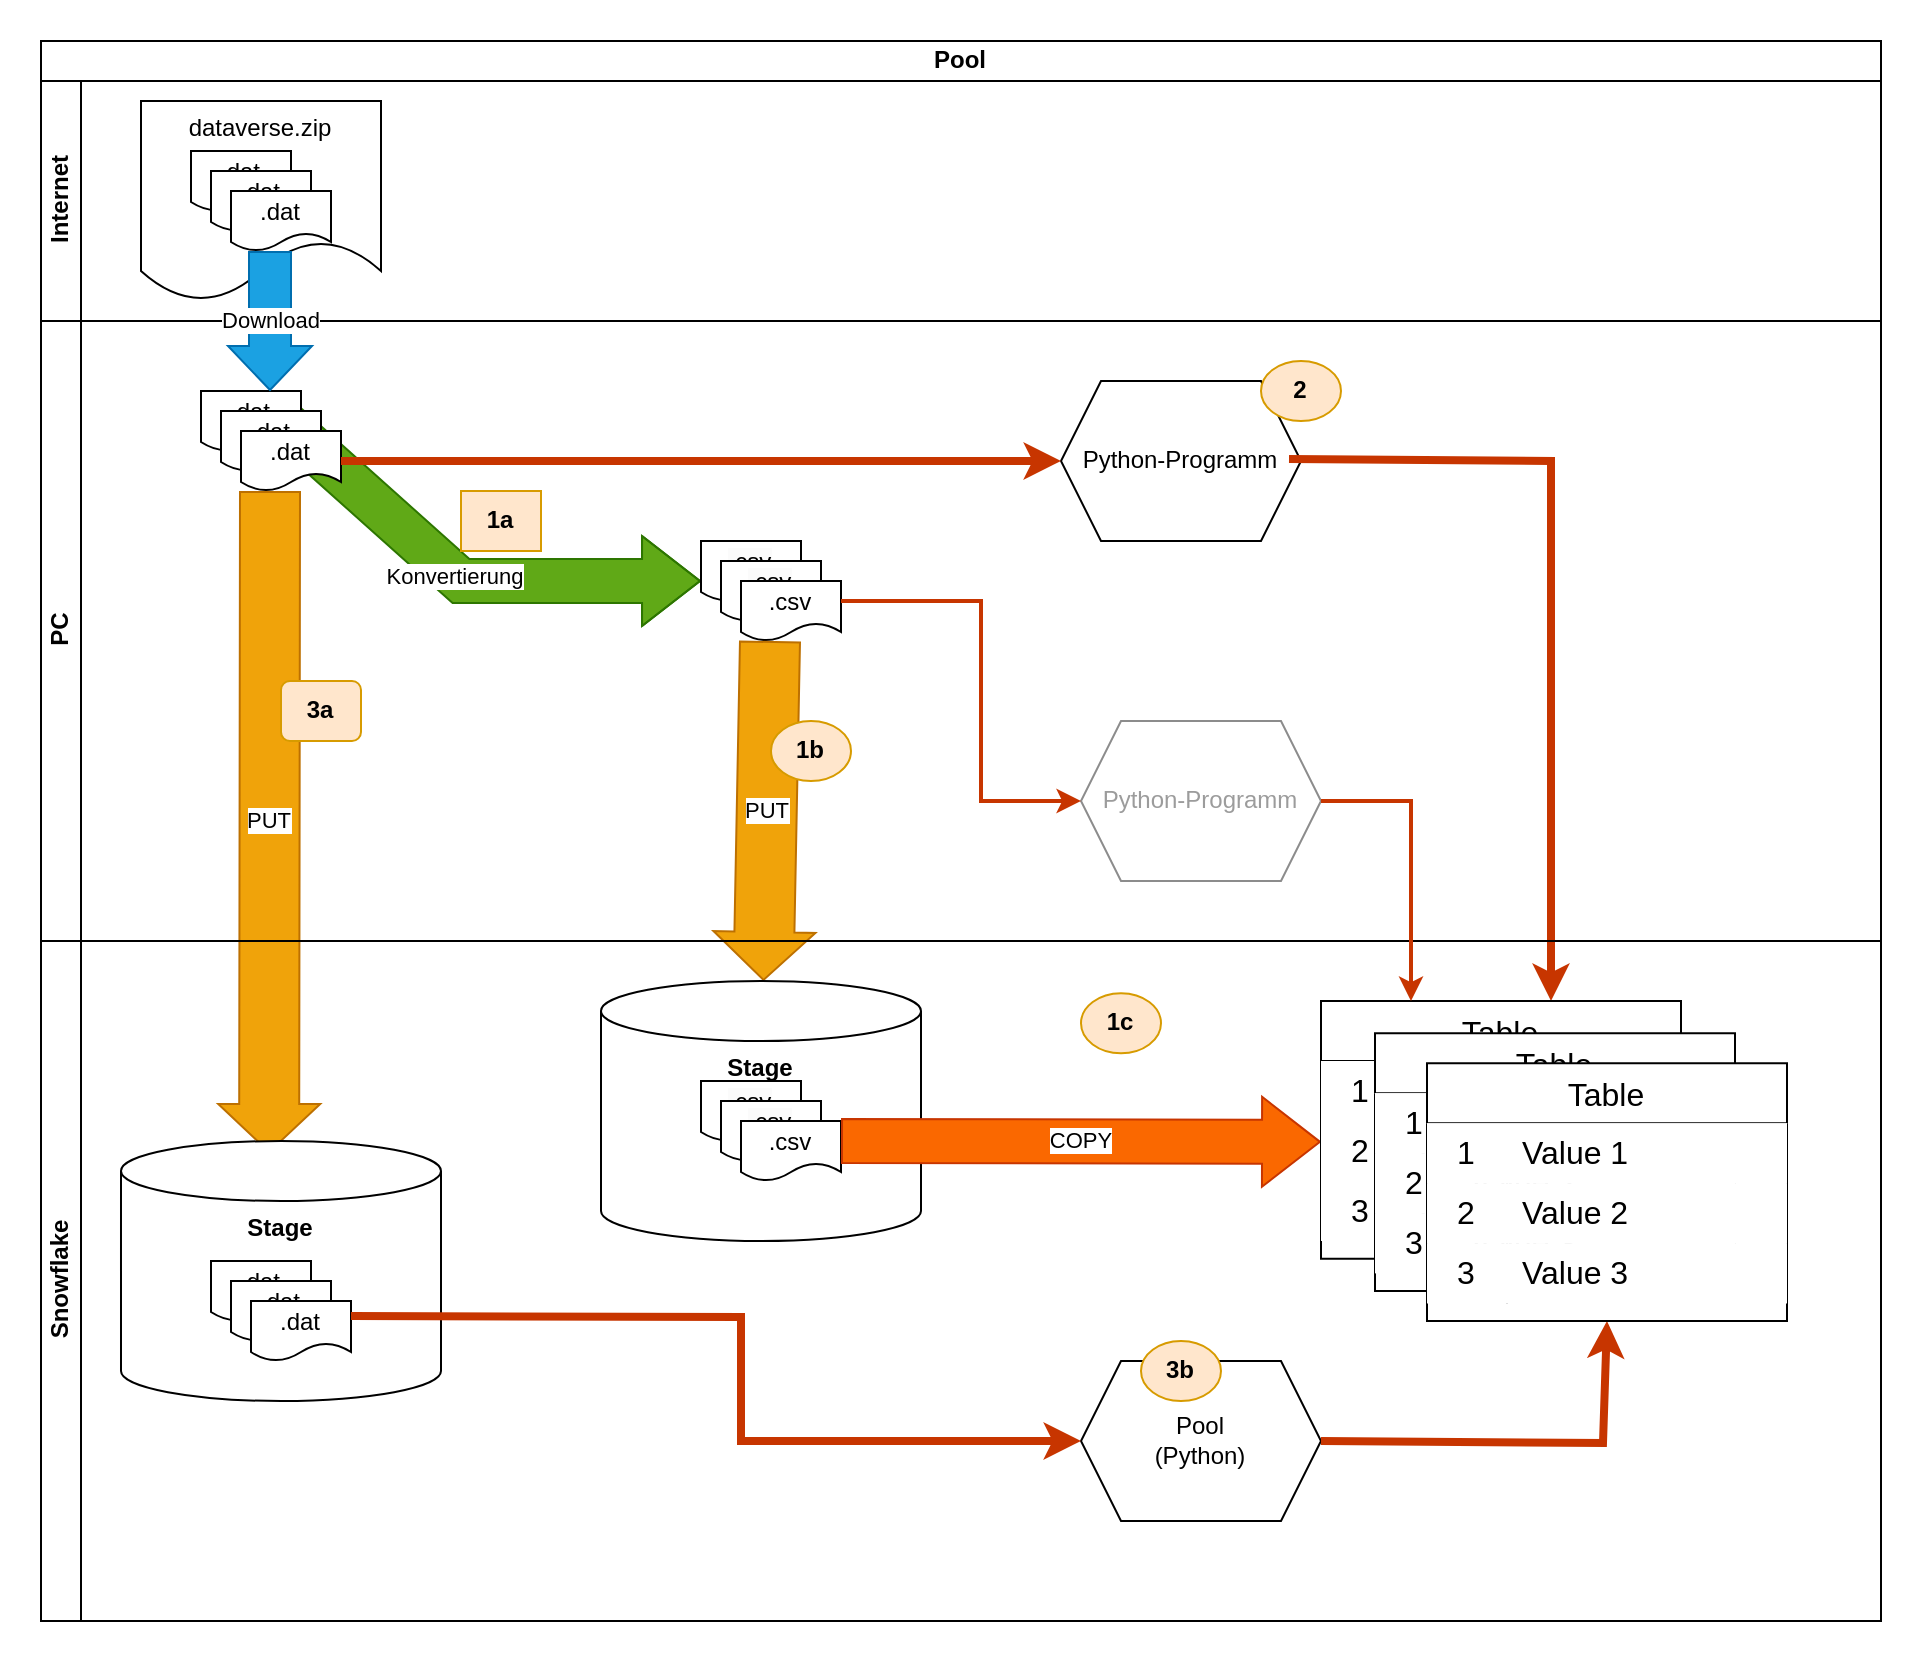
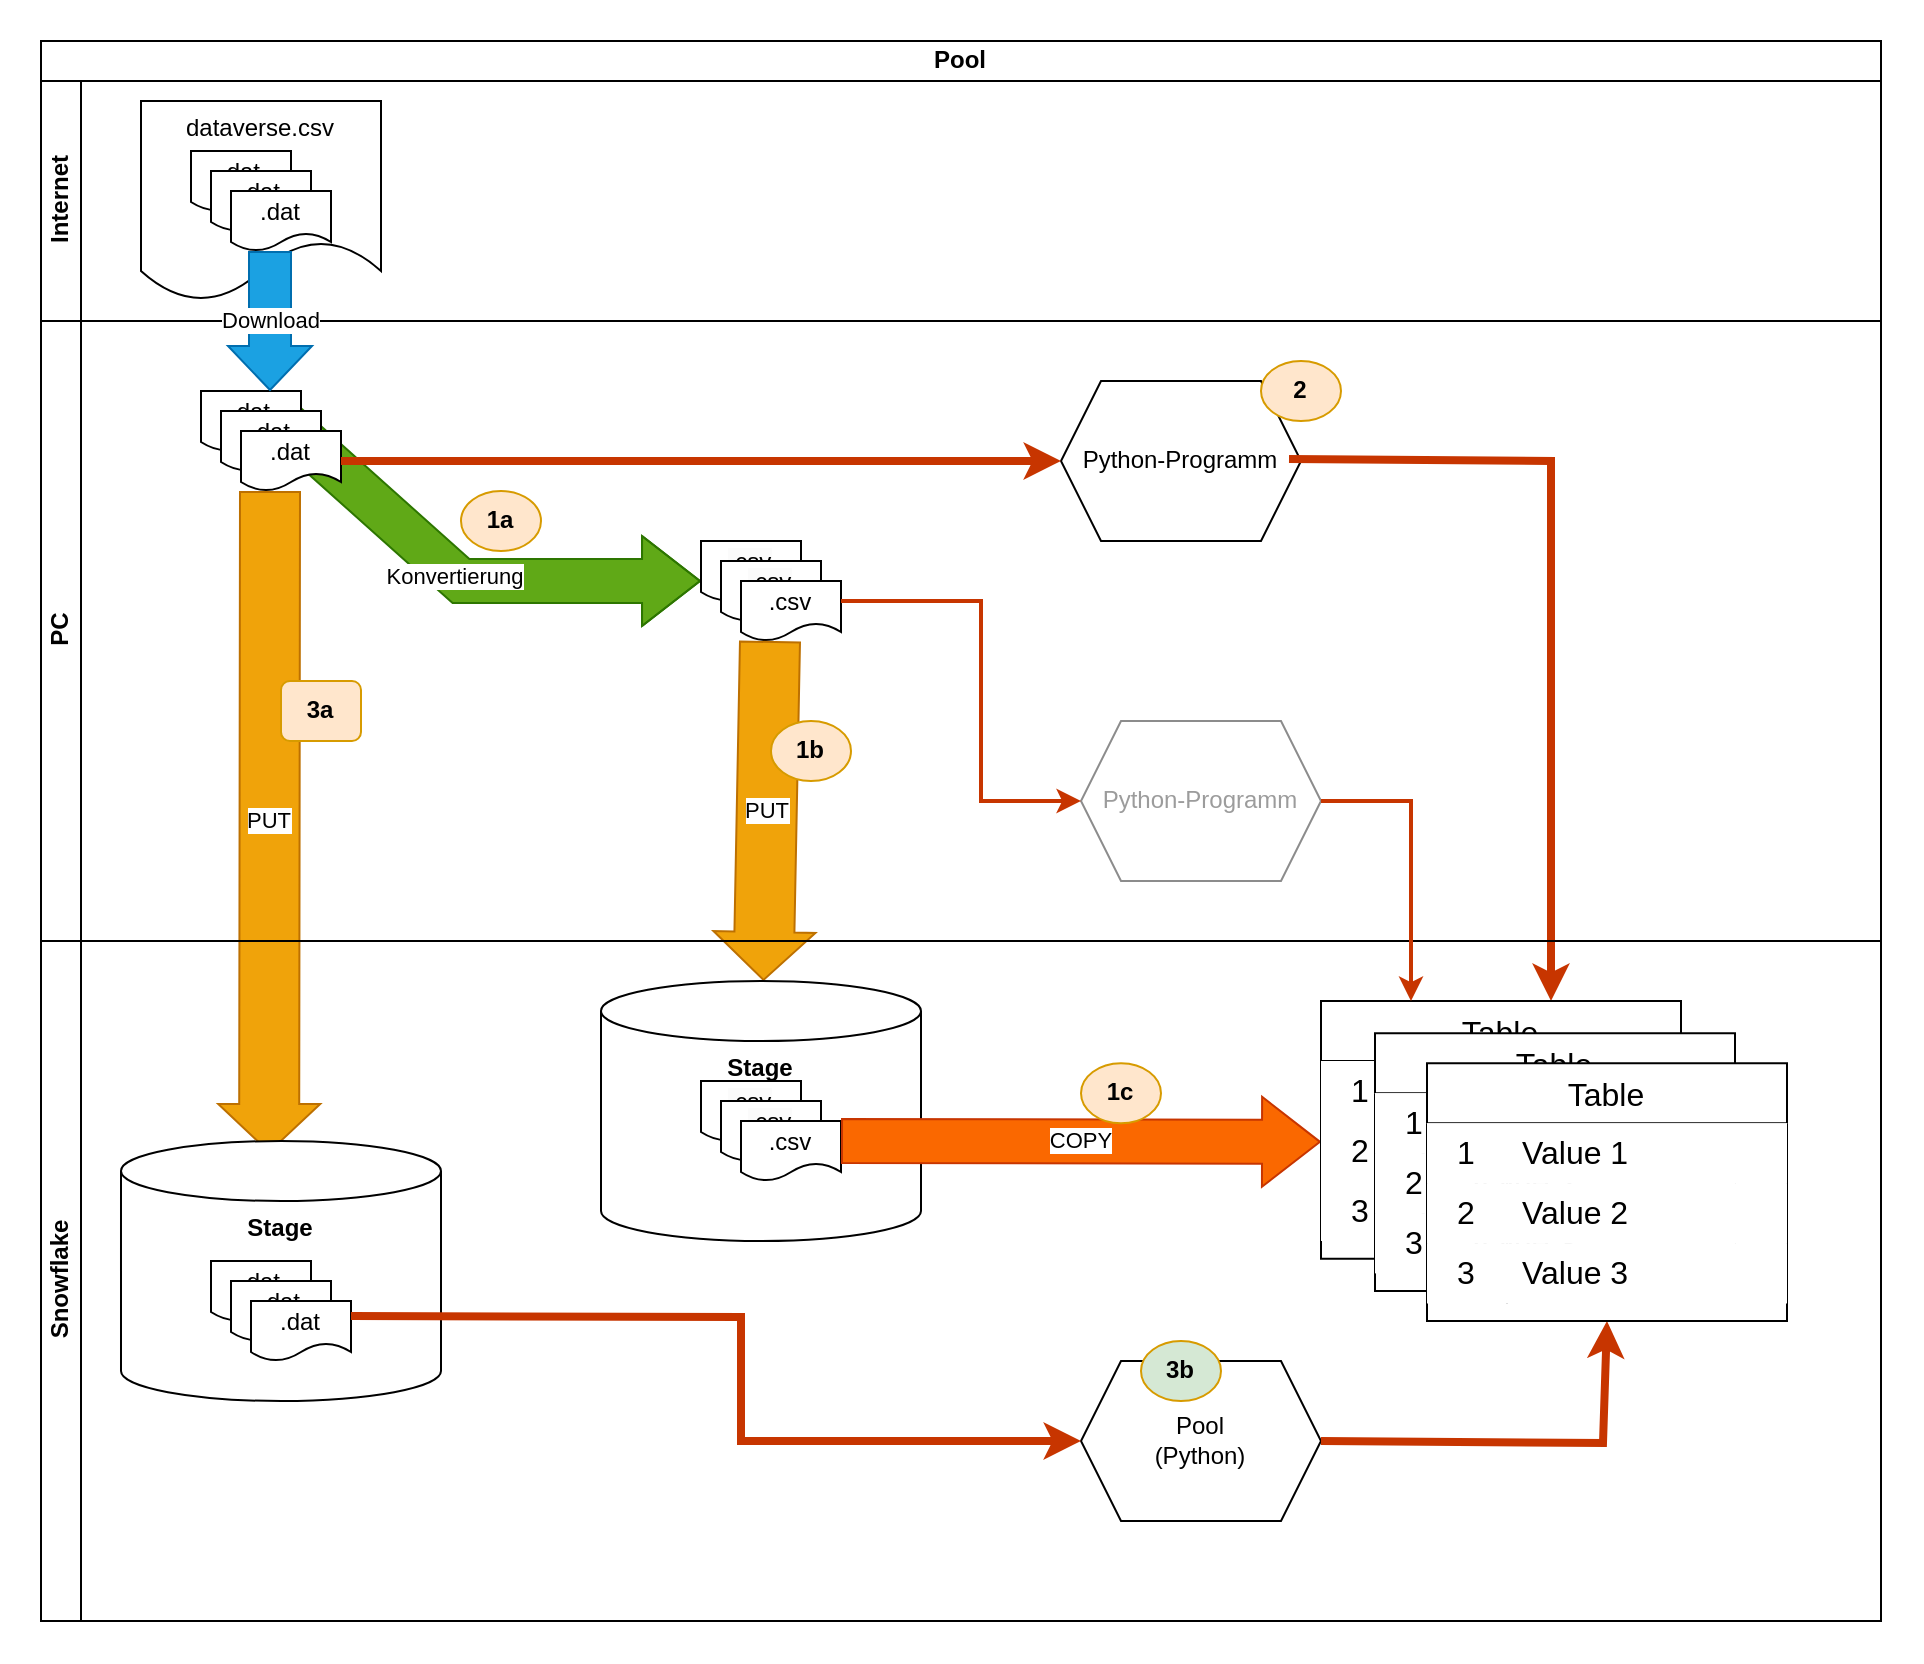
(261, 129) -> (261, 129)
(501, 521) -> (501, 521)
(1121, 1023) -> (1121, 1093)
(1181, 1371) -> (1181, 1371)
